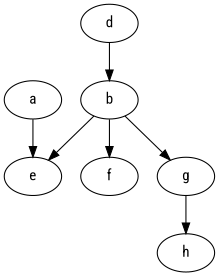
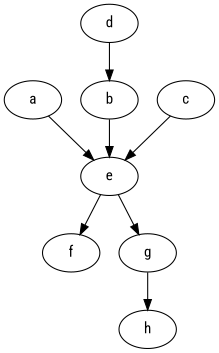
none -> (186, 100)
(109, 133) -> (93, 210)
(144, 134) -> (126, 210)
